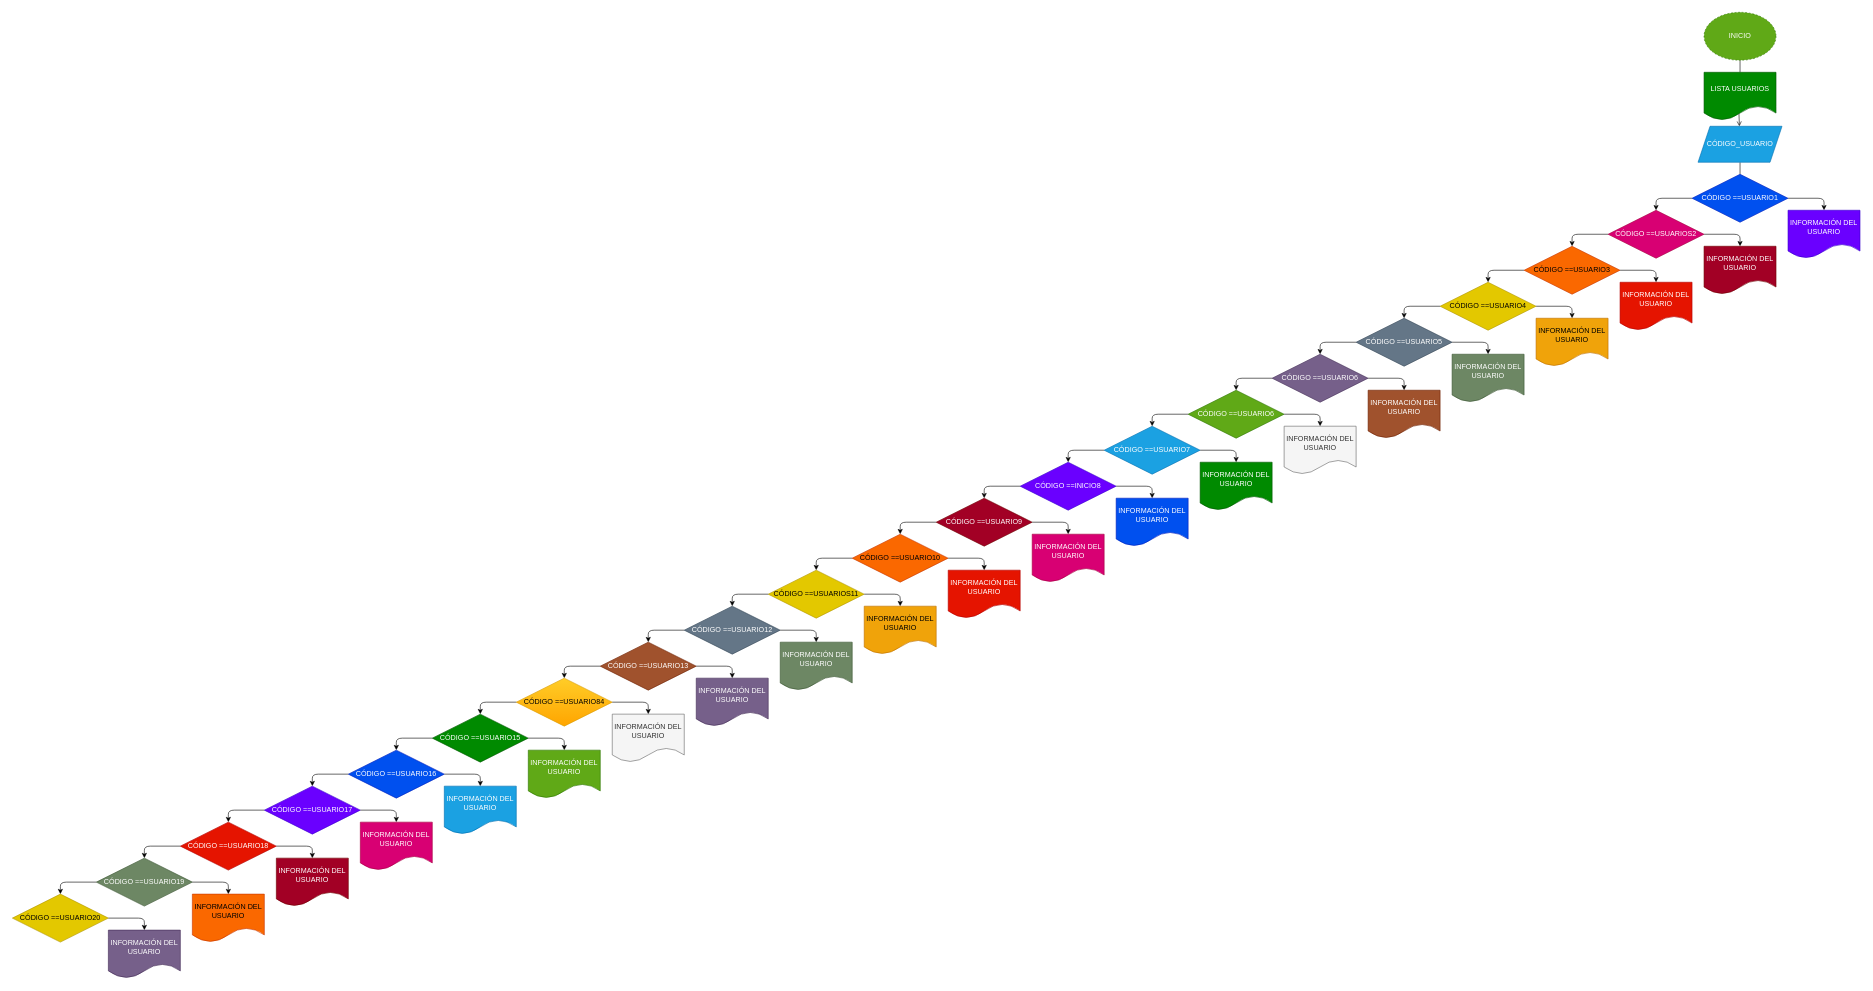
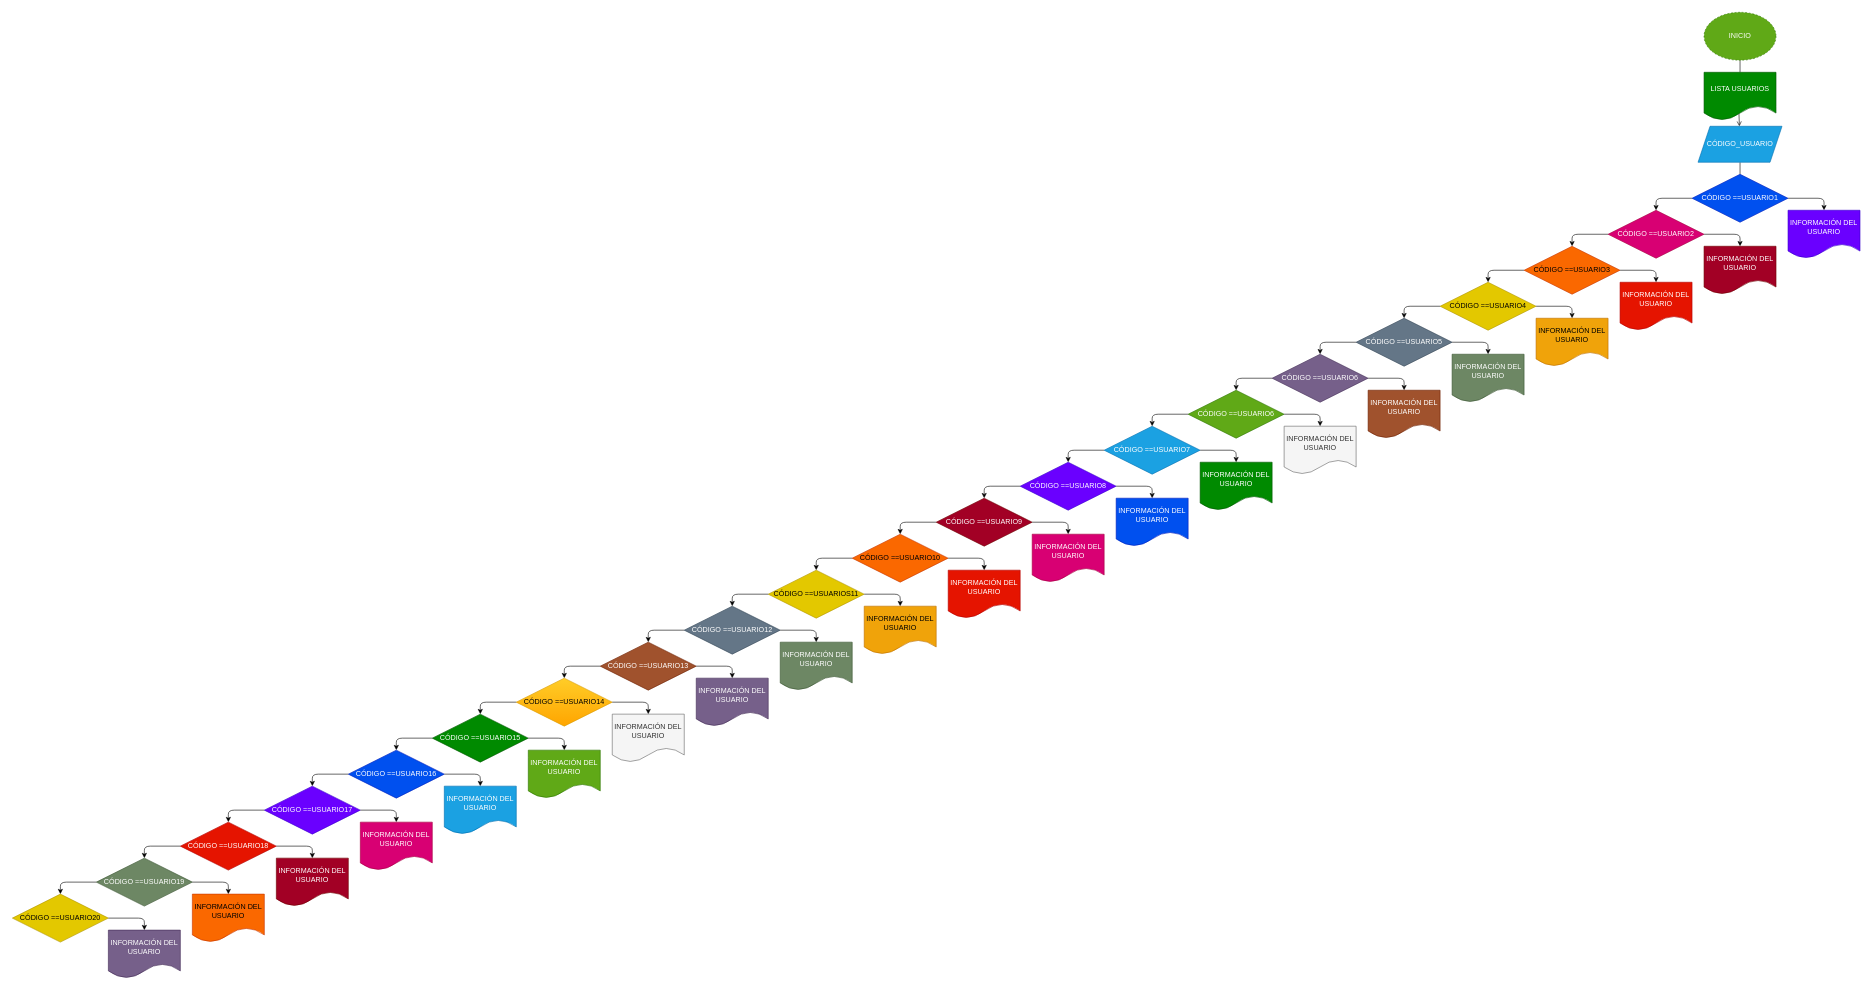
(1656, 234) -> (1656, 234)
(1068, 486) -> (1068, 486)
(564, 702) -> (564, 702)
